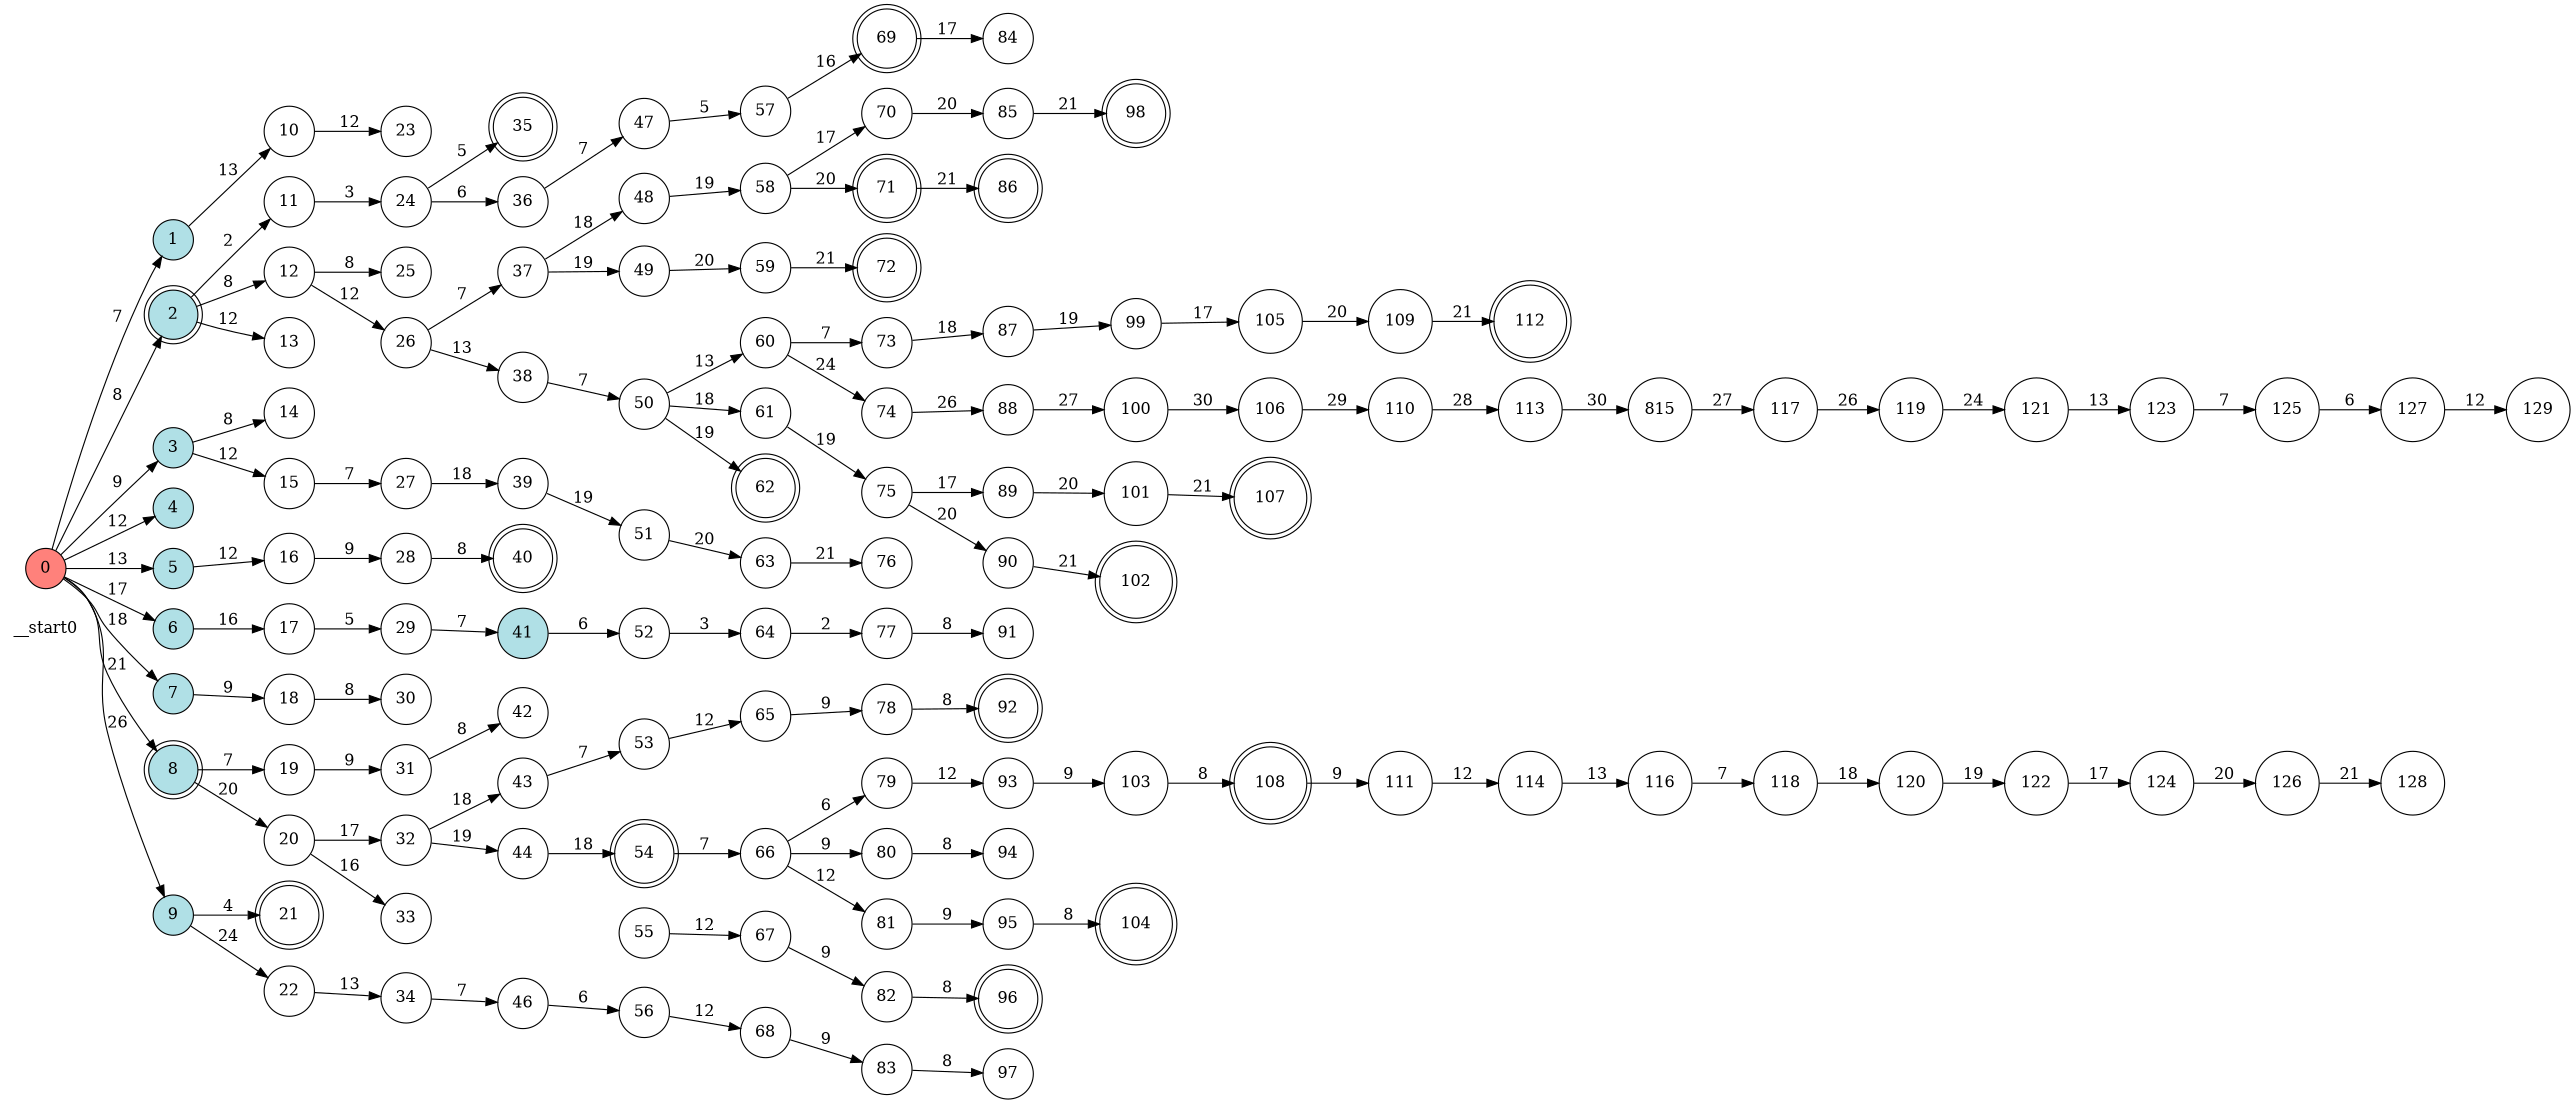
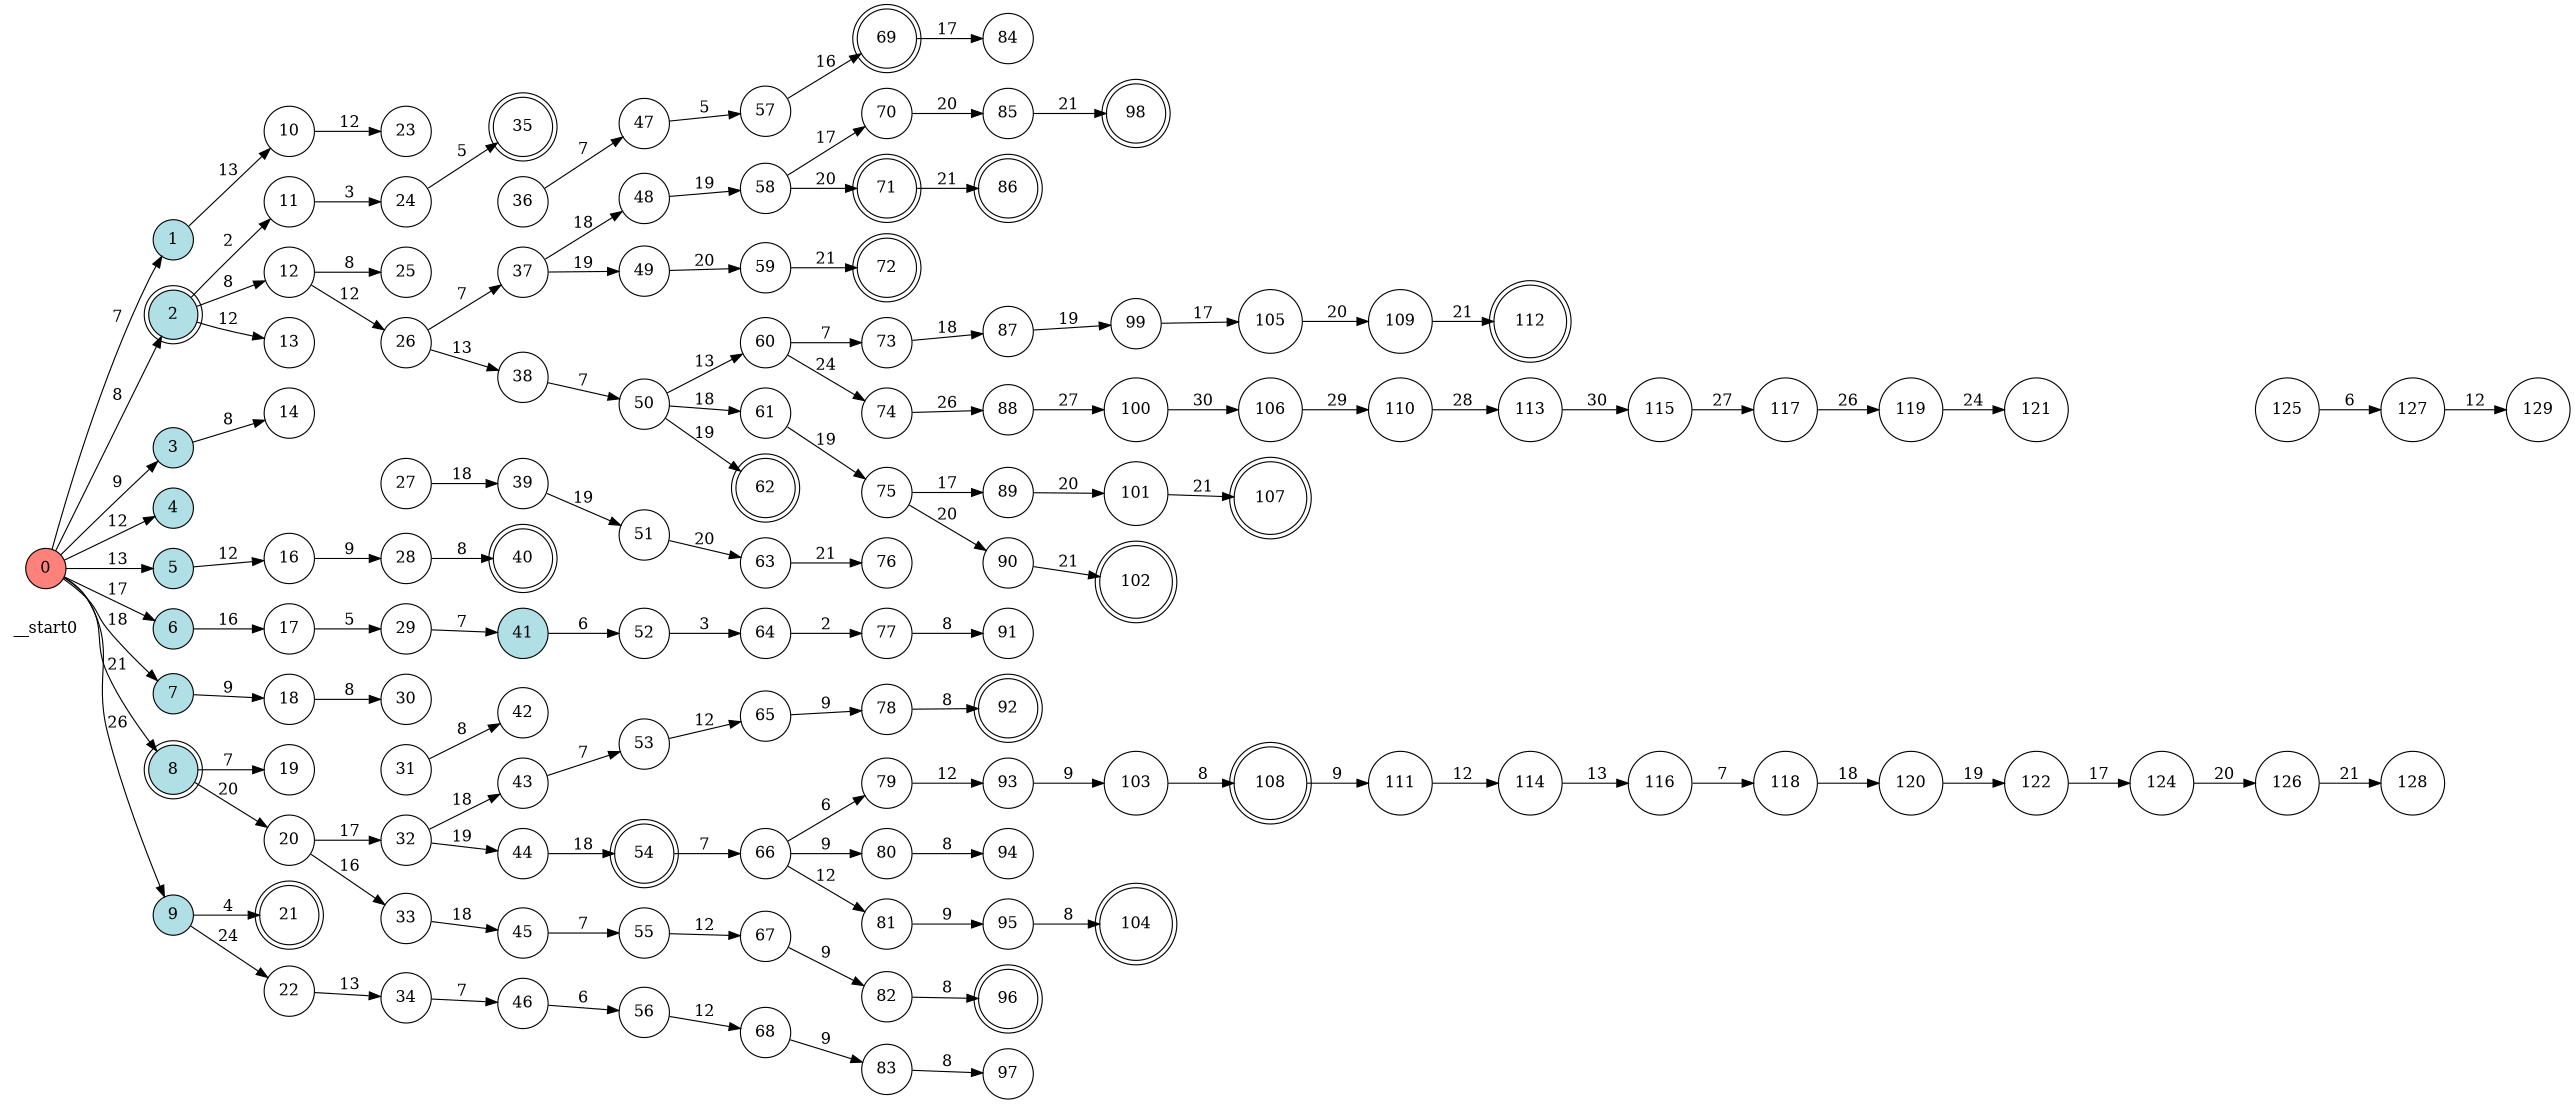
(459, 202) -> none
(1660, 410) -> (1660, 410)
(2162, 410) -> none
(289, 484) -> none
(342, 770) -> none
none -> (523, 933)
